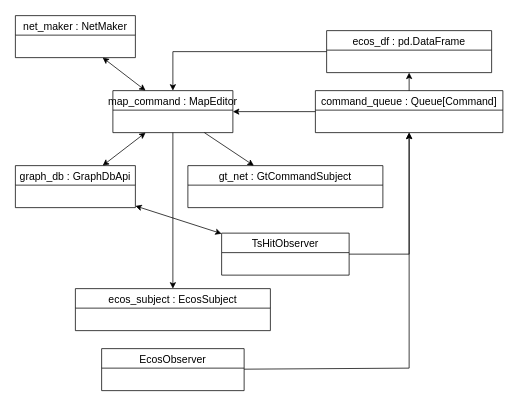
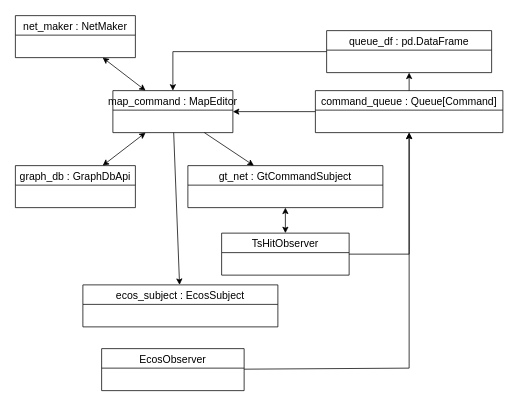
(409, 41) -> (409, 41)
(179, 220) -> (285, 221)
(173, 309) -> (180, 306)
